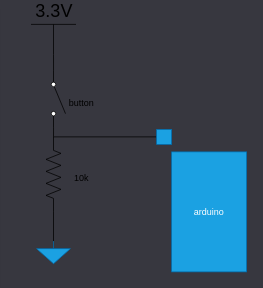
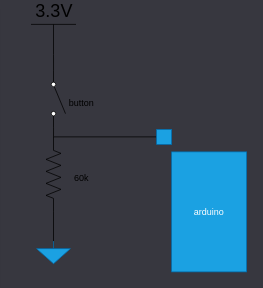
(81, 178) -> (81, 178)
